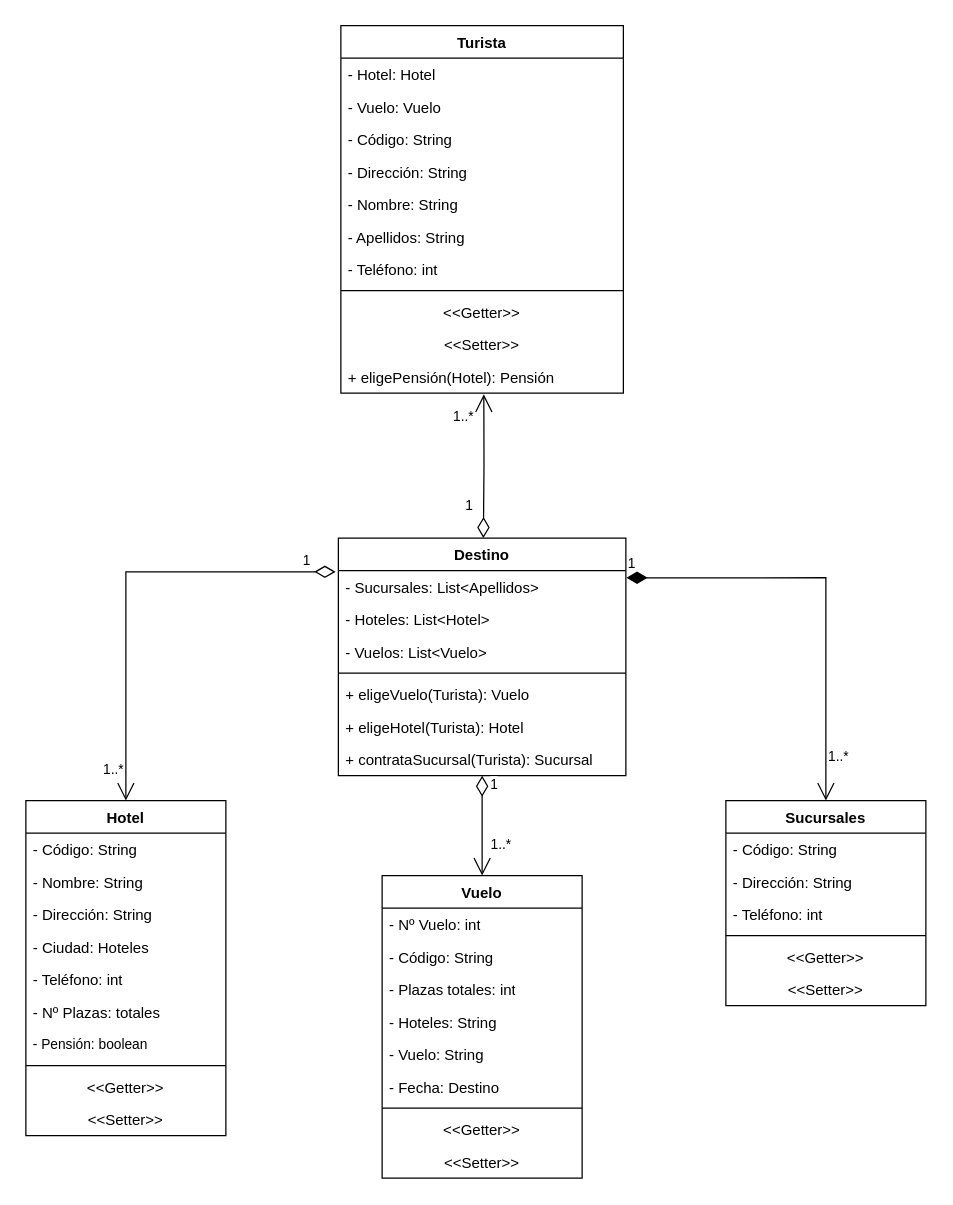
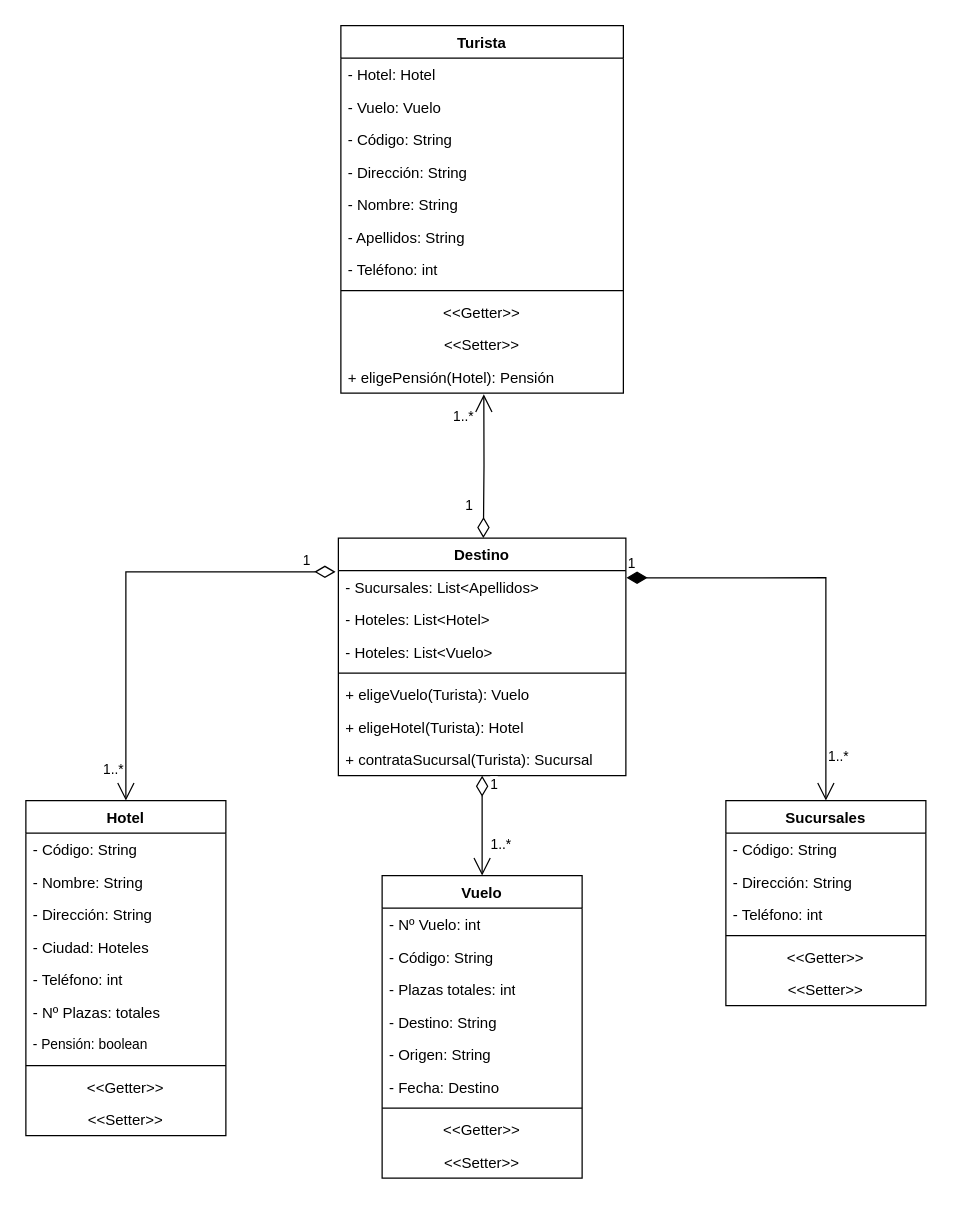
(422, 653) -> (426, 653)
(451, 1023) -> (451, 1023)
(443, 1056) -> (447, 1056)
